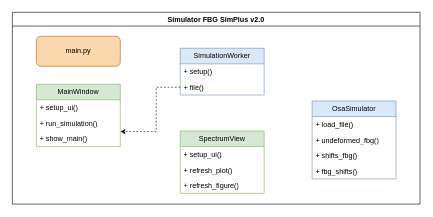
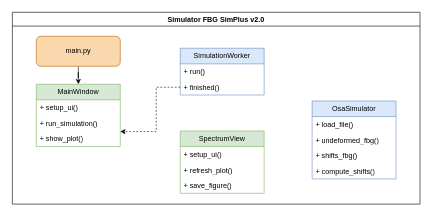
(201, 72) -> (197, 72)
none -> (78, 75)
(197, 88) -> (205, 88)
(64, 140) -> (64, 140)
(342, 172) -> (350, 172)
(218, 186) -> (212, 186)
